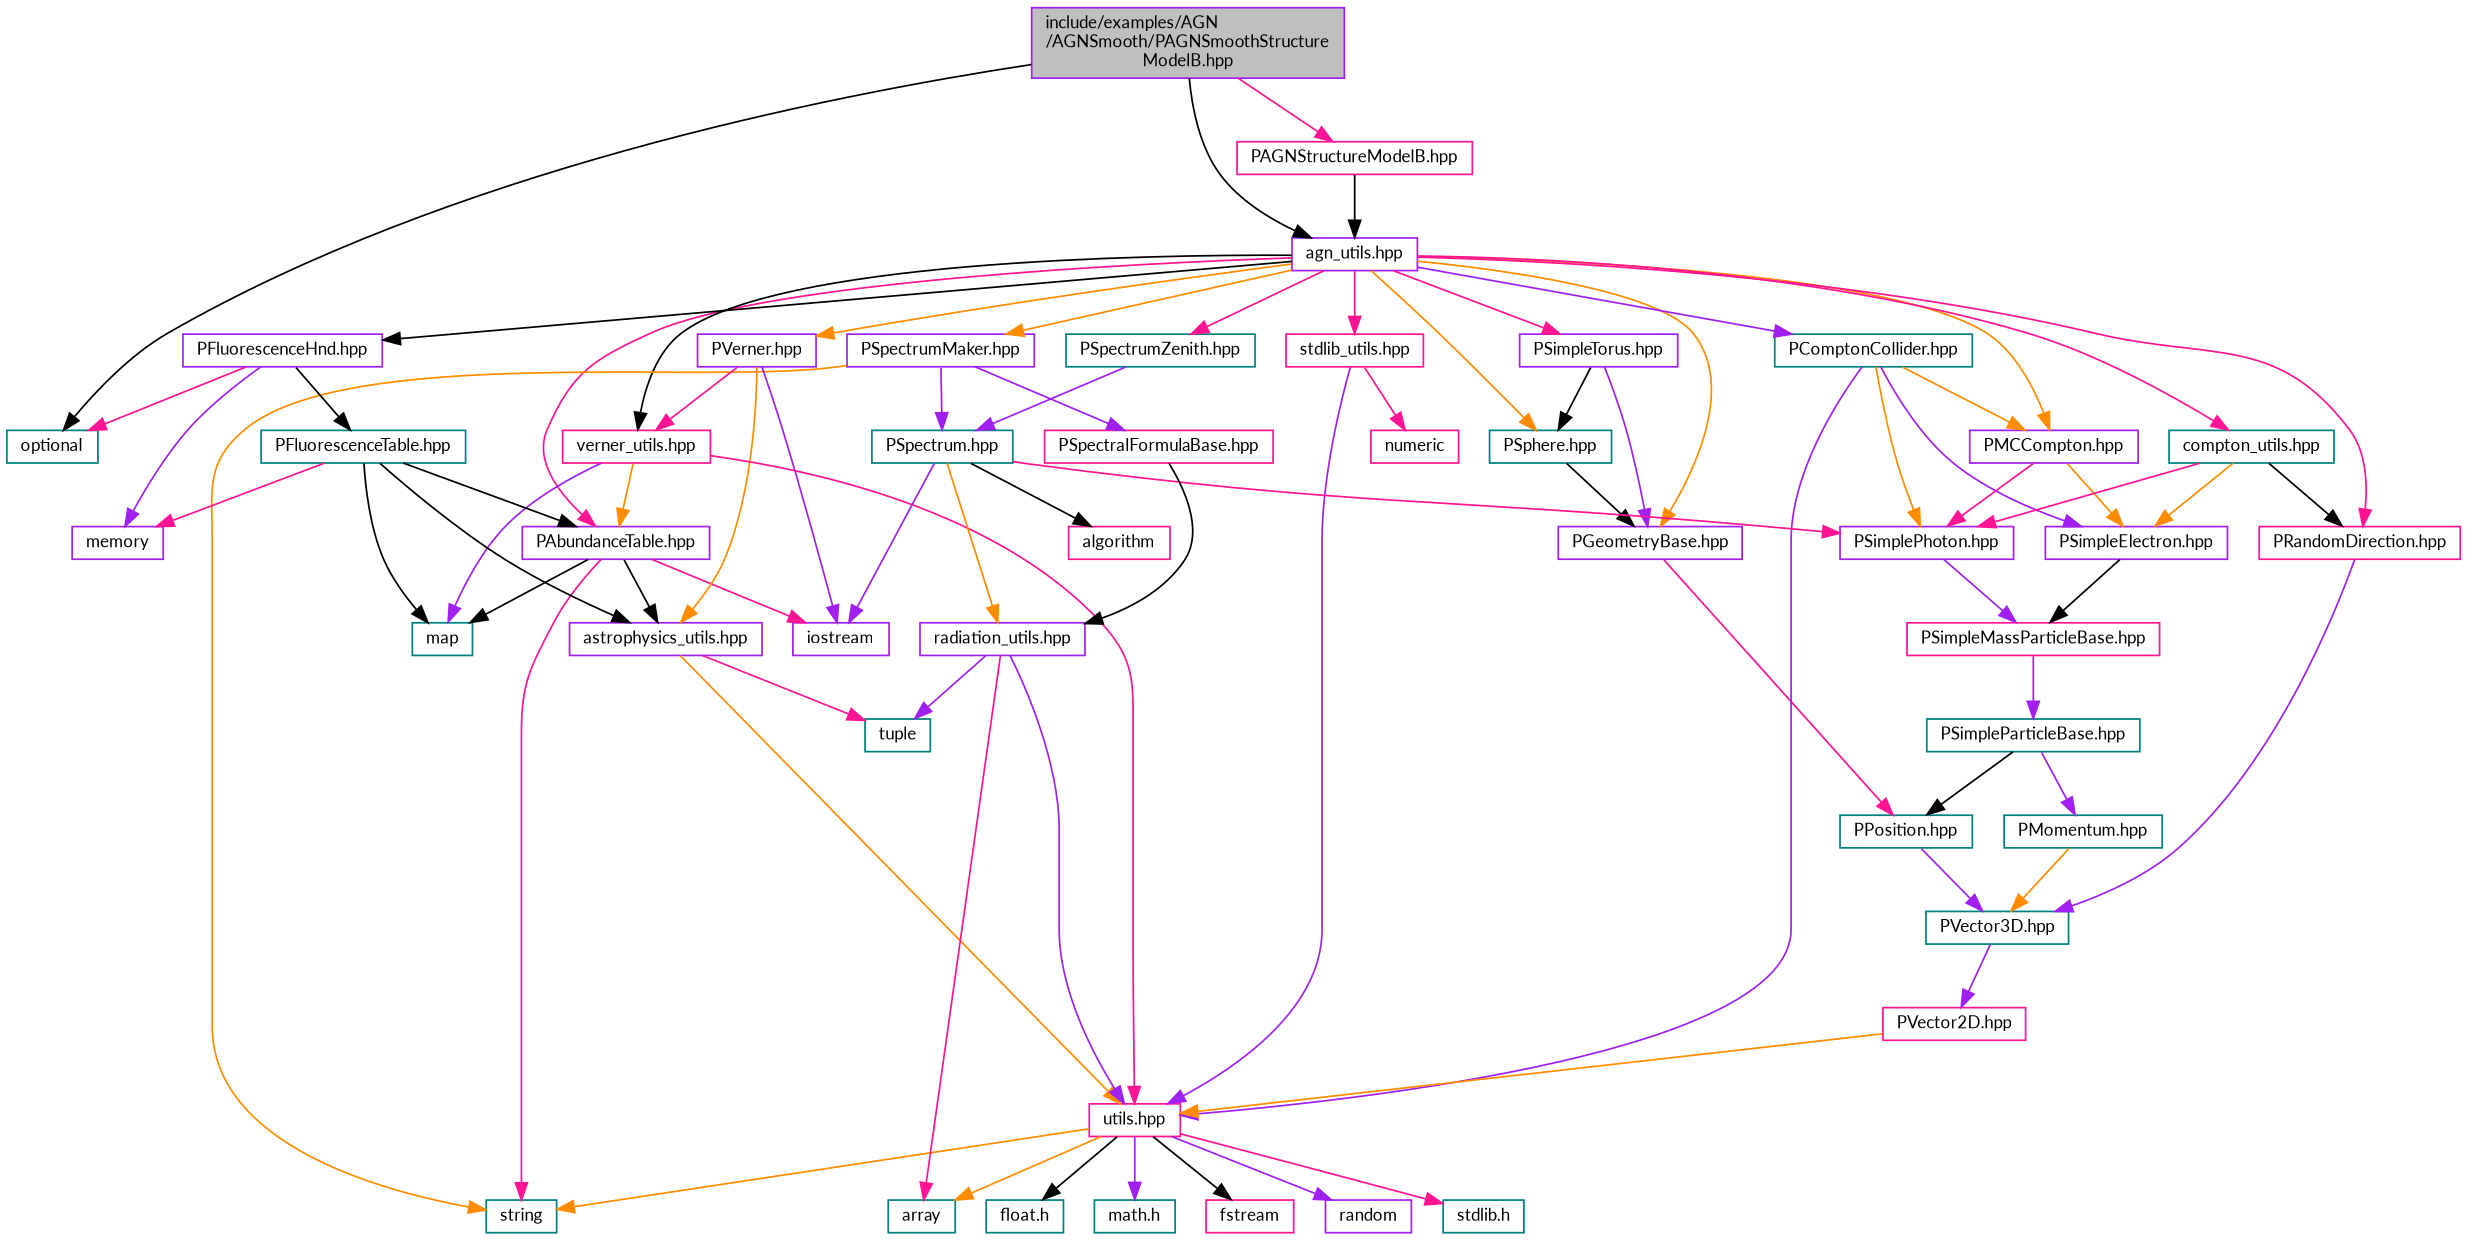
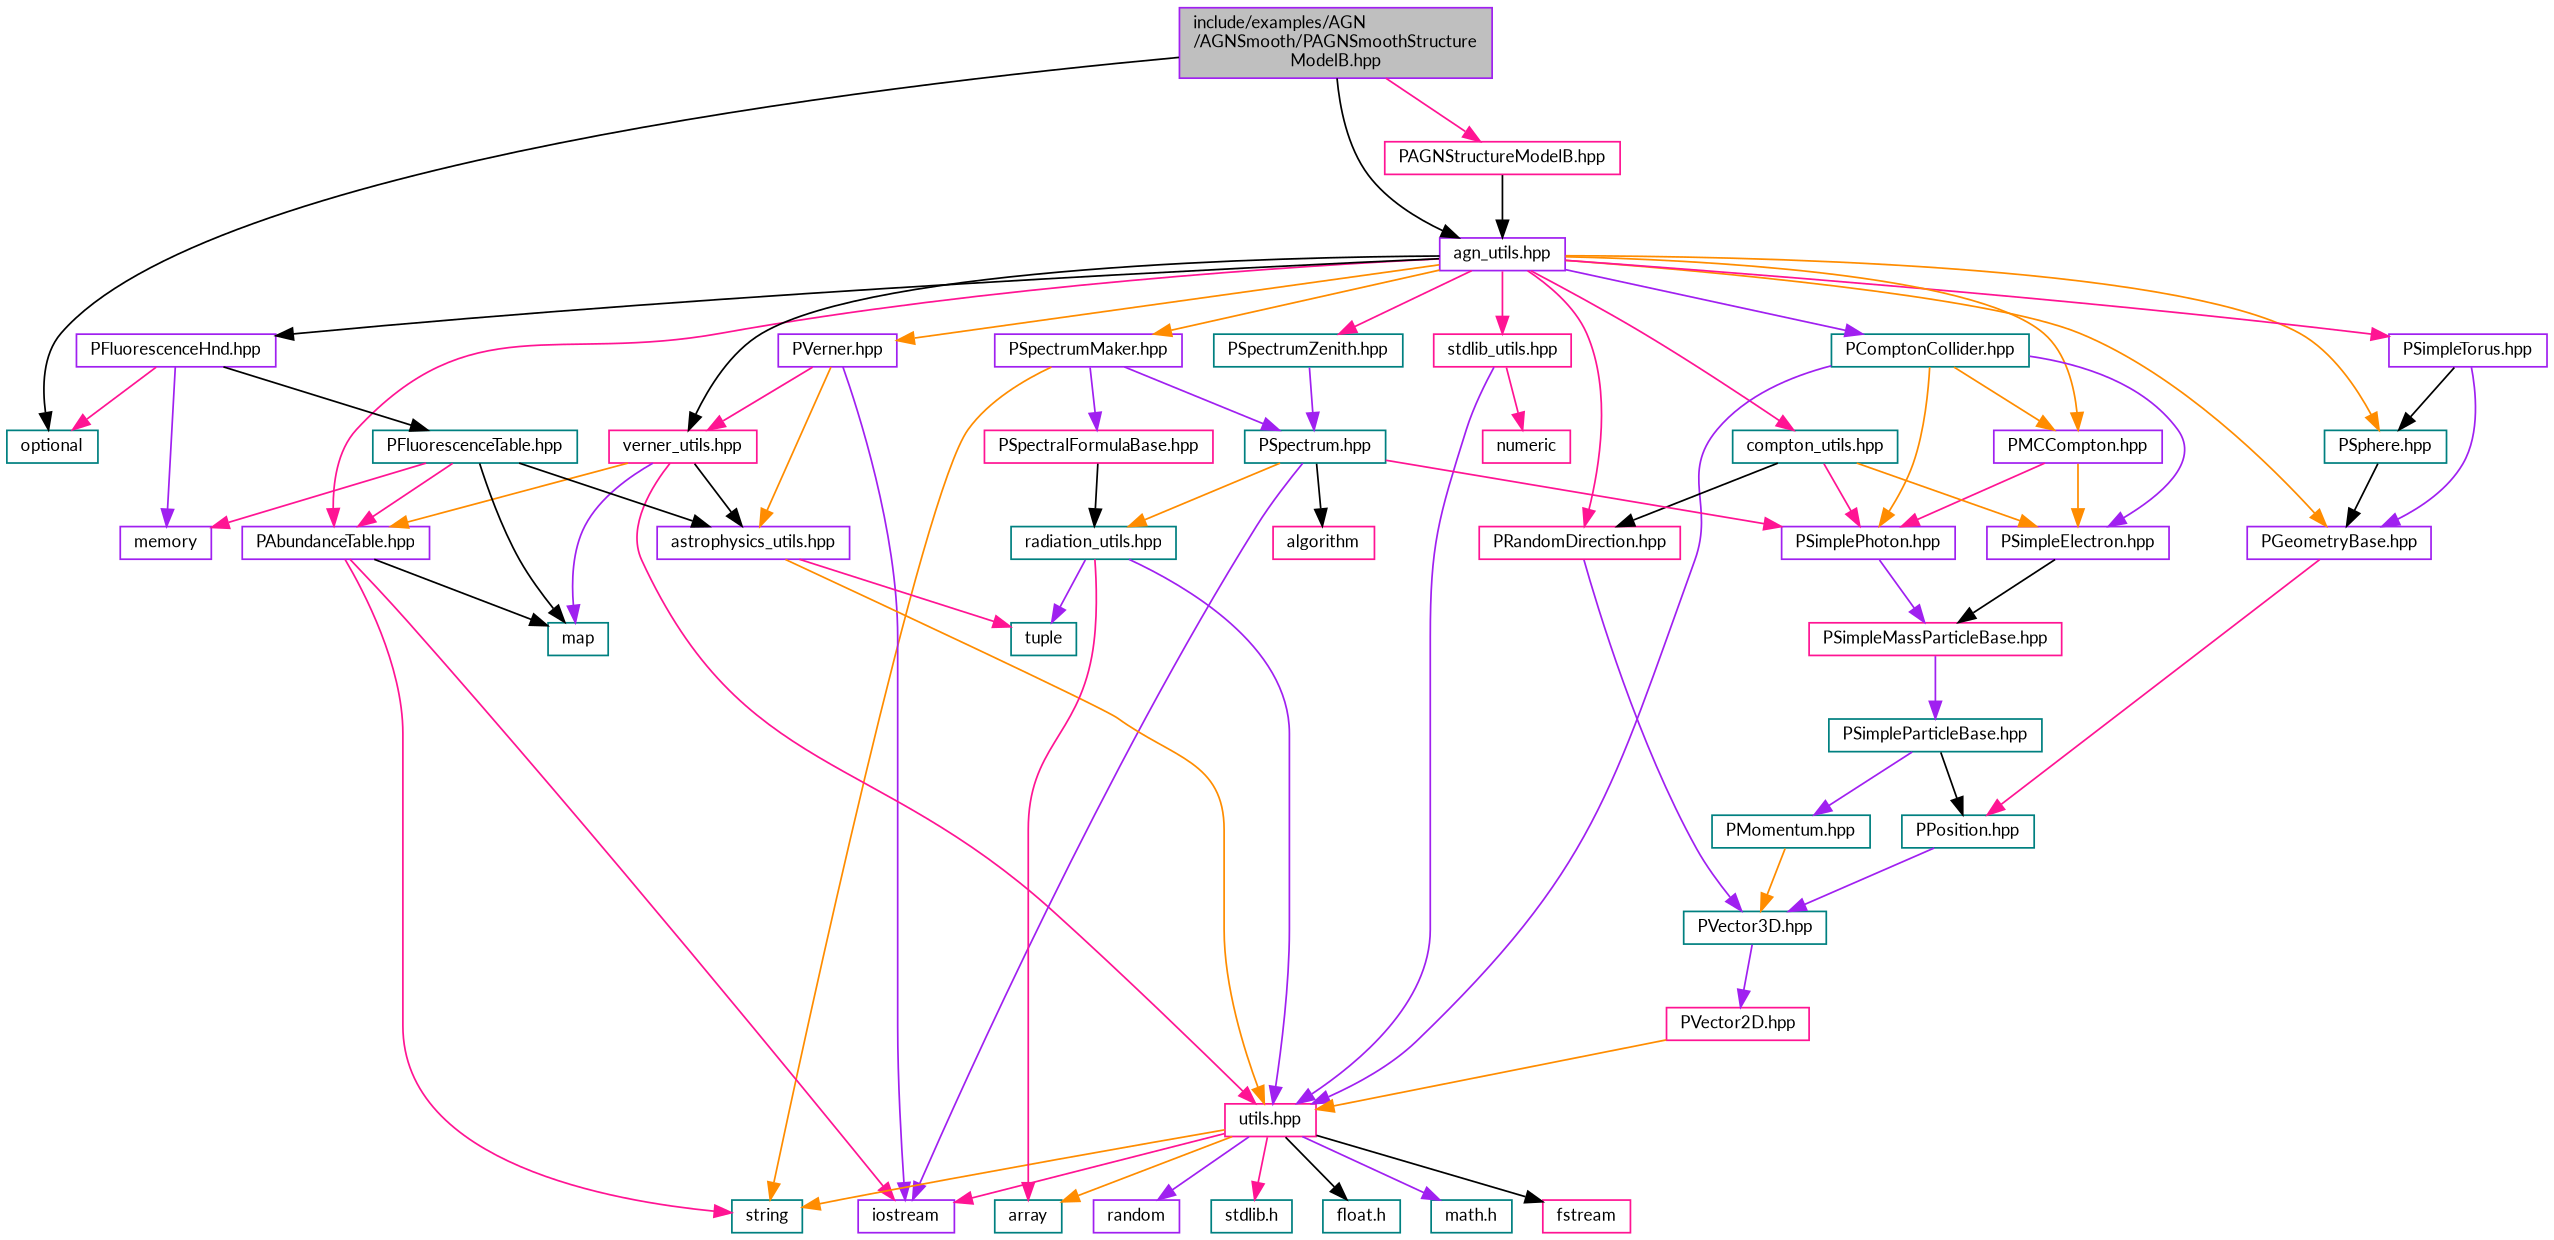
(481, 492) -> (413, 490)
(637, 583) -> (713, 488)
(1002, 639) -> (1094, 543)
none -> (1098, 1166)
